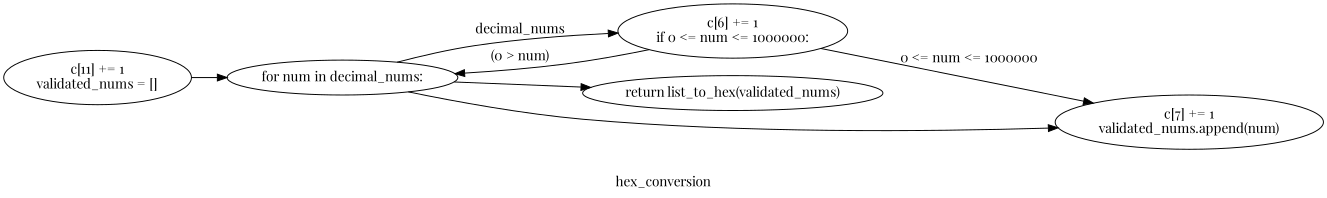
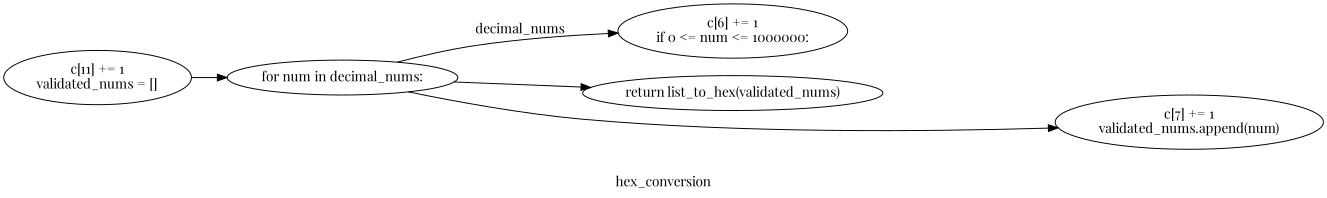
(558, 65) -> none
(952, 75) -> none
